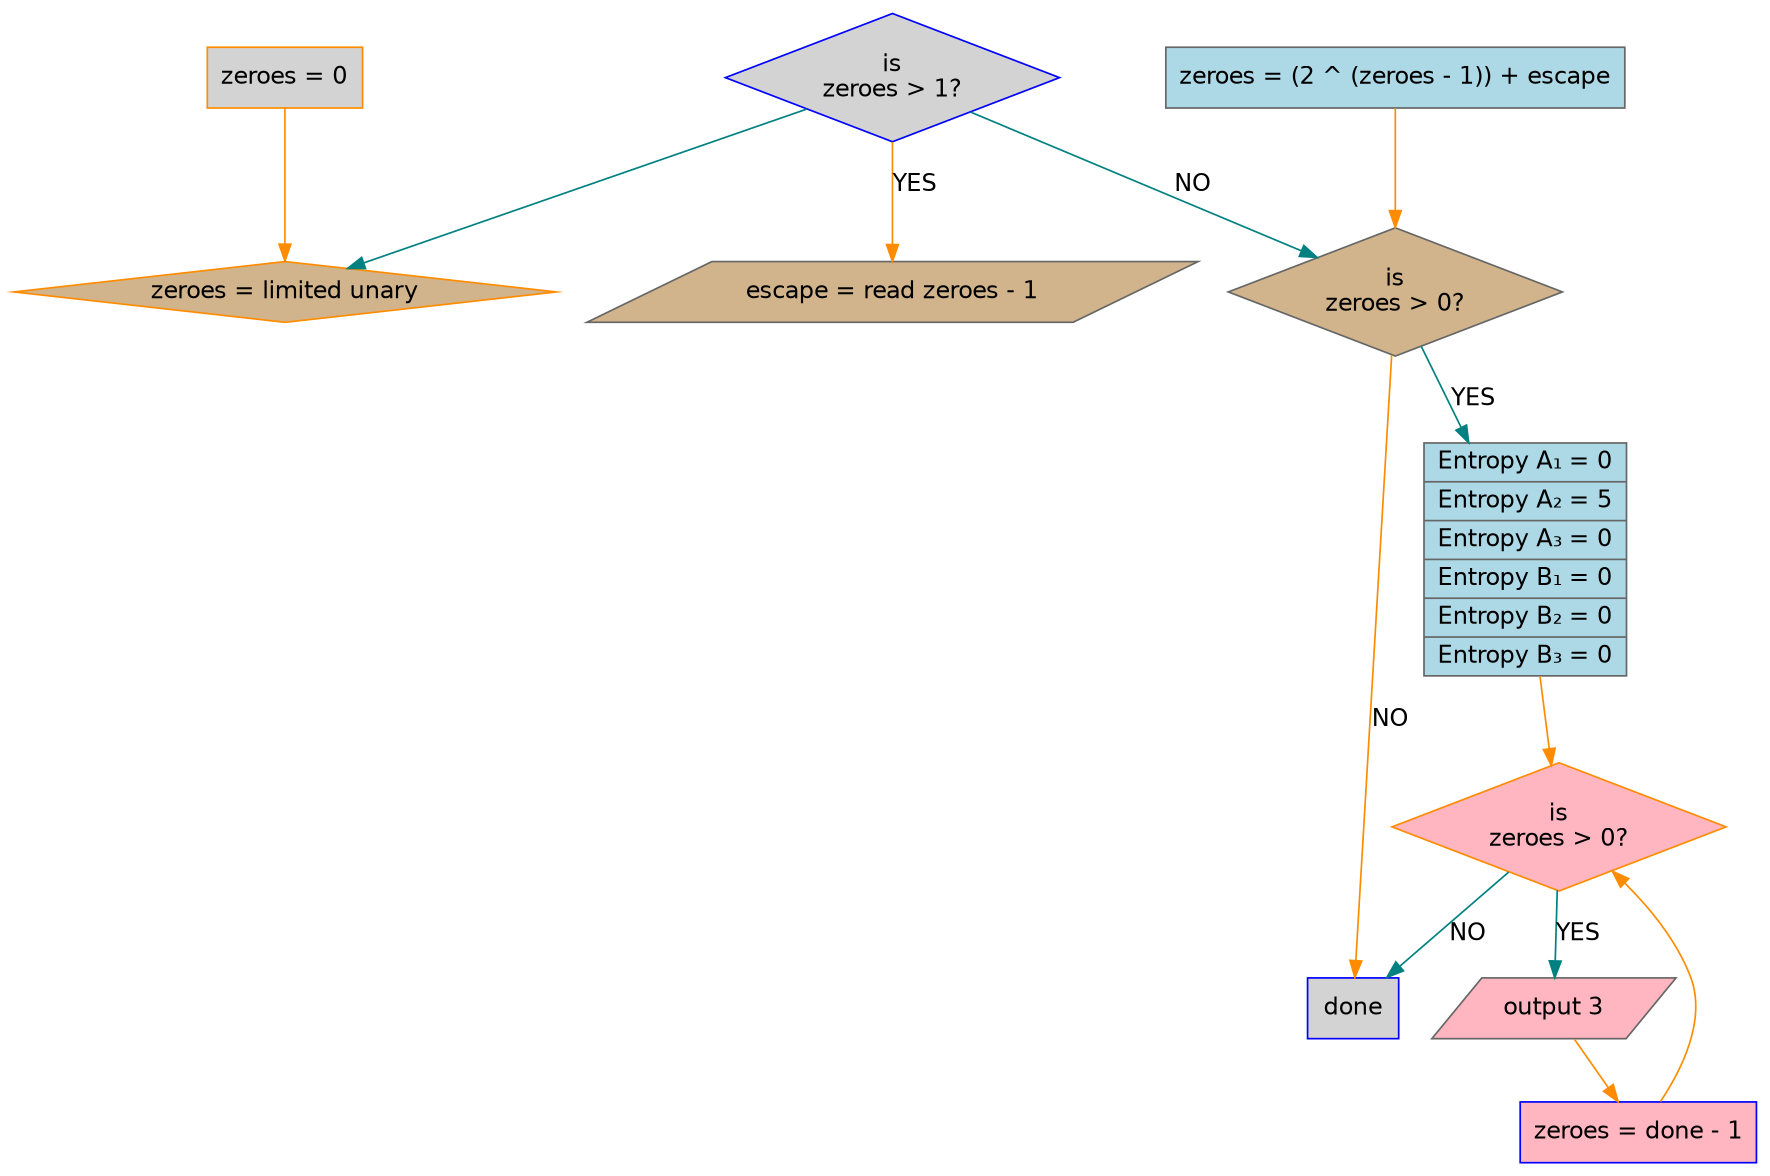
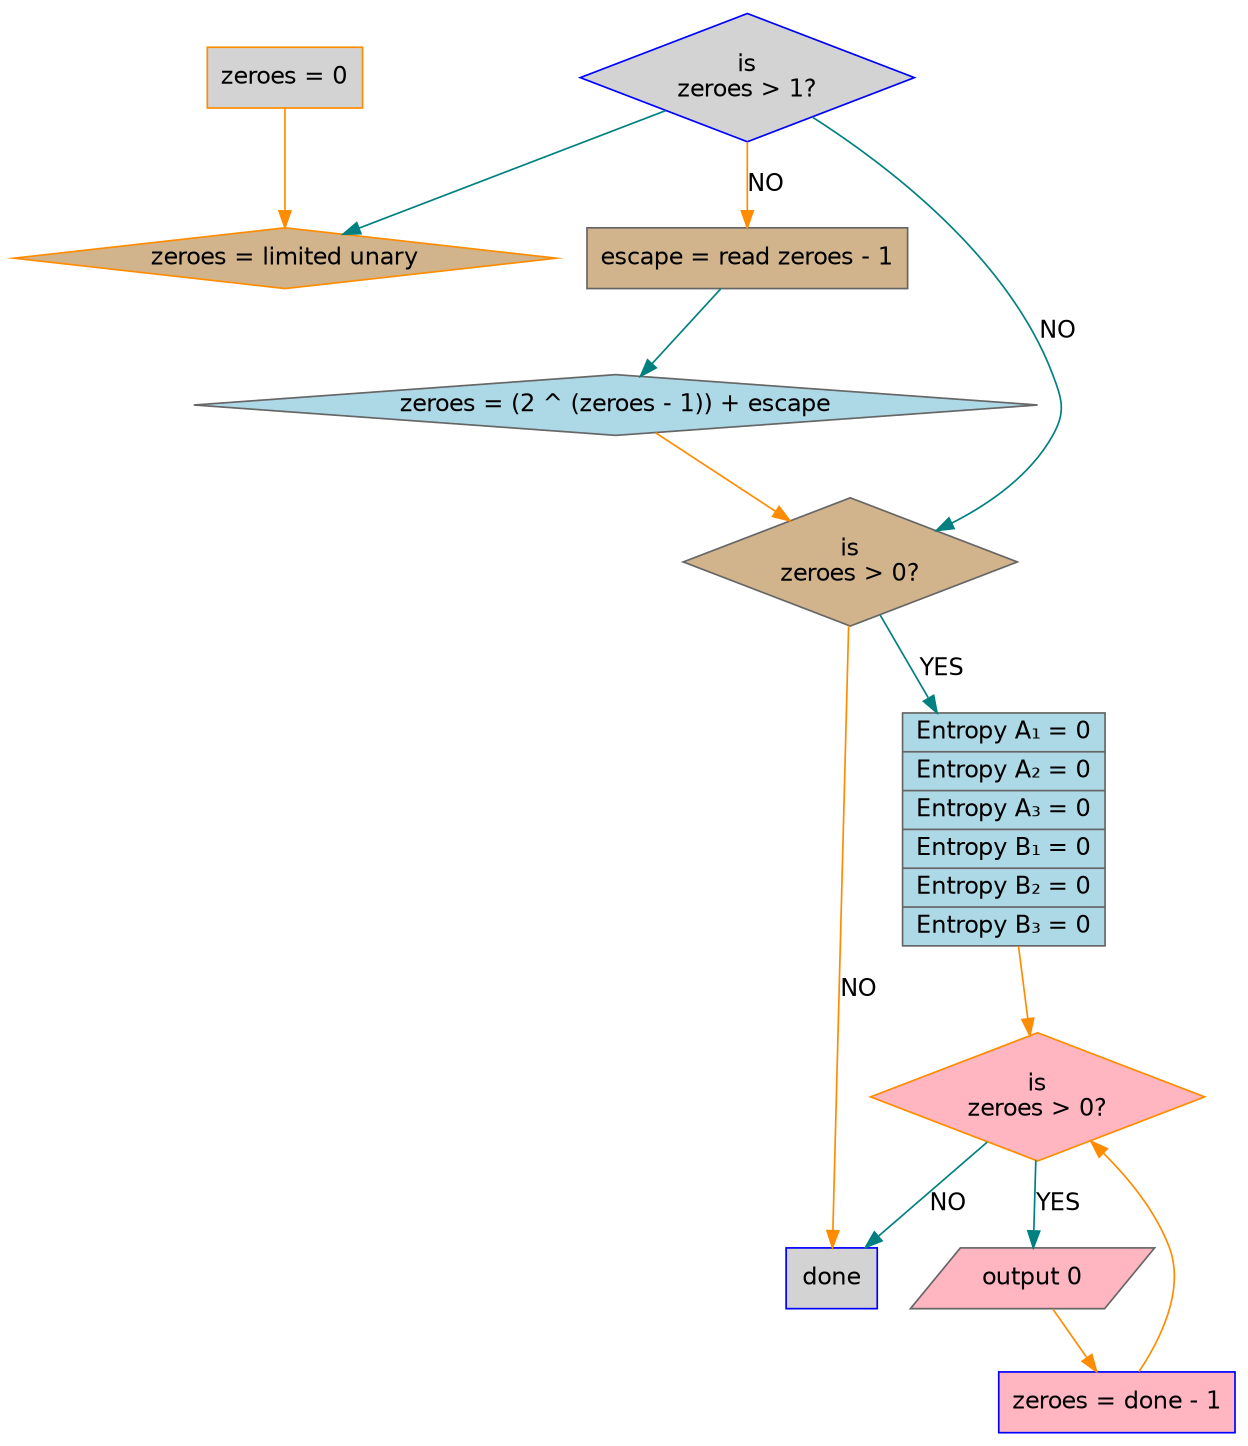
(1395, 78) -> (616, 405)
(915, 185) -> (766, 185)
(892, 292) -> (747, 258)
none -> (686, 326)
(1525, 500) -> (1004, 770)
(1554, 1008) -> (1032, 1278)
